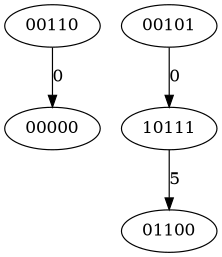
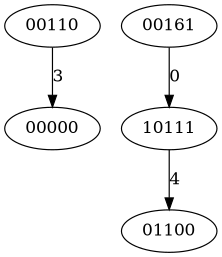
(169, 26) -> (169, 26)
(58, 77) -> (58, 77)
(175, 180) -> (175, 180)
